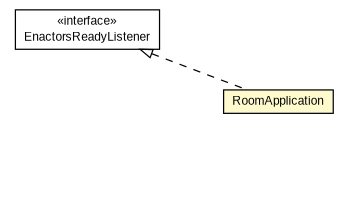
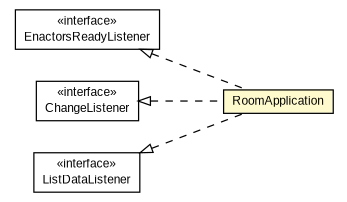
none -> (87, 101)
none -> (87, 172)
